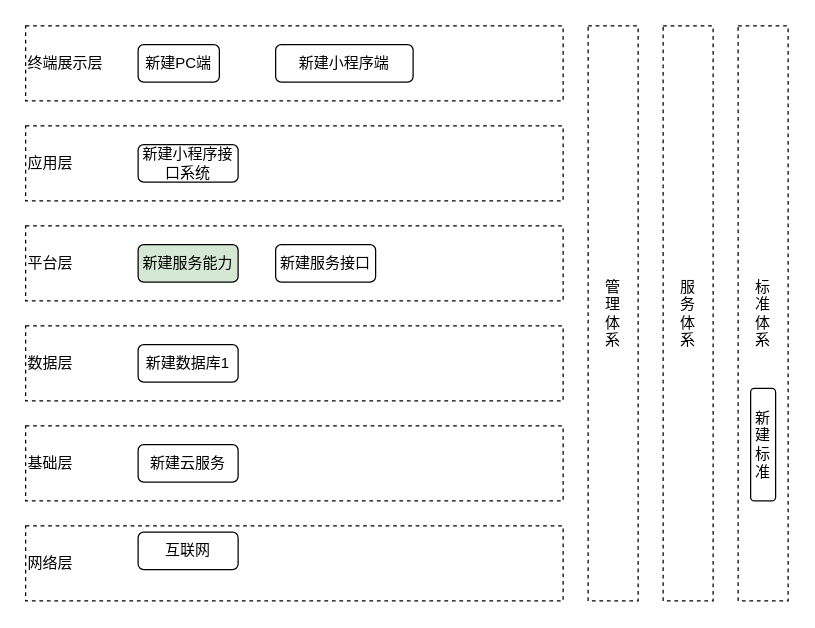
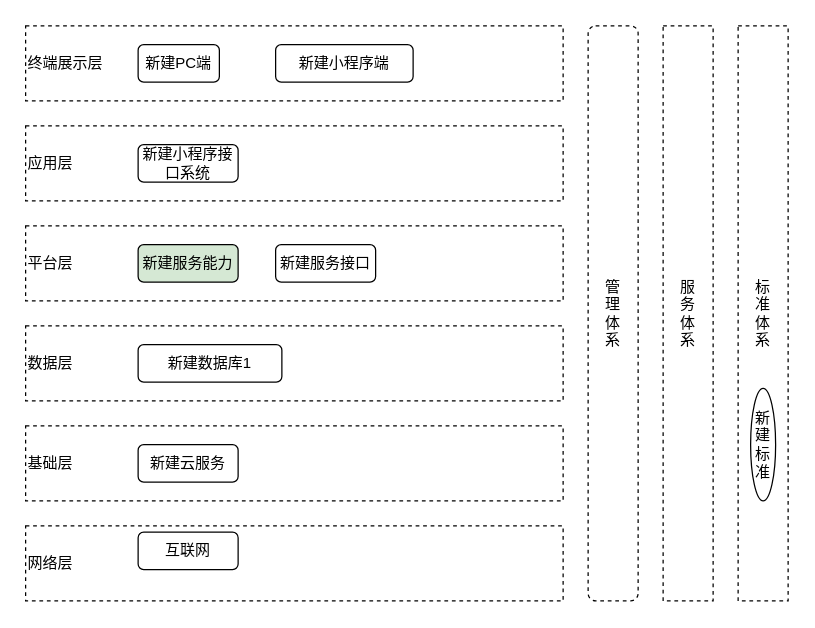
(613, 313) -> (613, 313)
(188, 363) -> (210, 363)
(763, 444) -> (763, 444)
